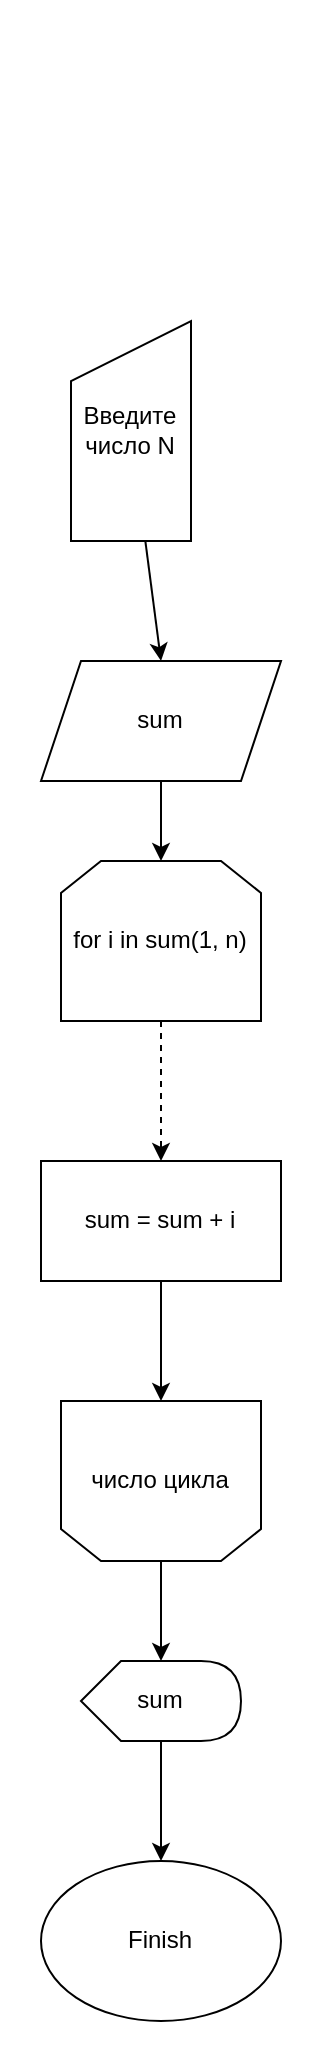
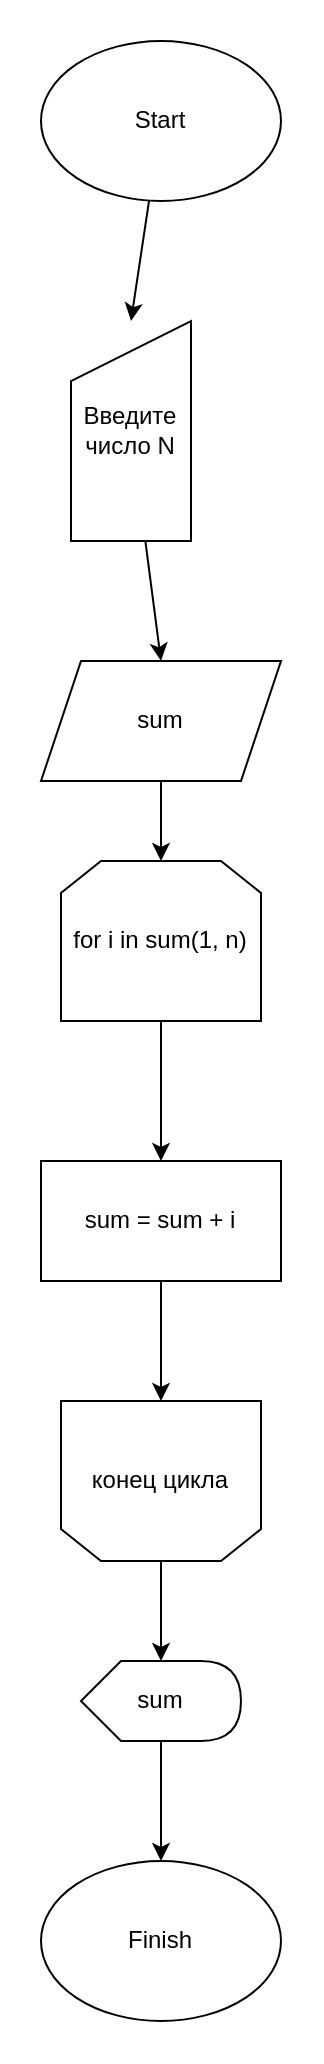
none -> (161, 121)
none -> (141, 254)
(161, 1082) -> (161, 1082)
(161, 1481) -> (161, 1481)
